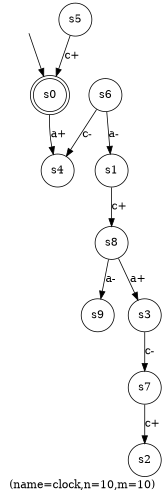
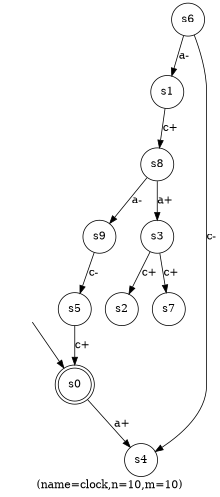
none -> (88, 269)
(150, 351) -> (171, 273)
(145, 420) -> (141, 269)
